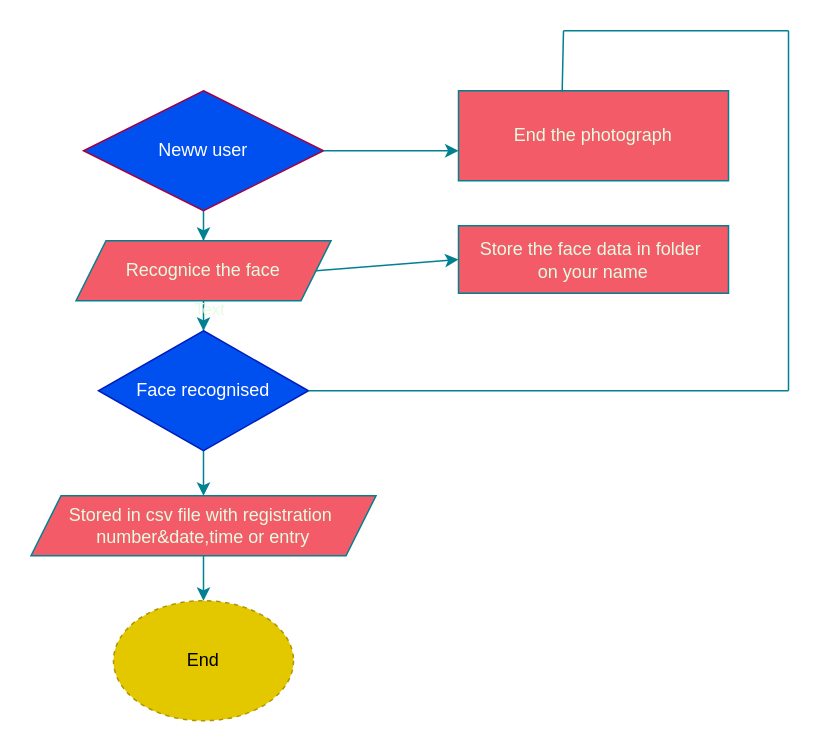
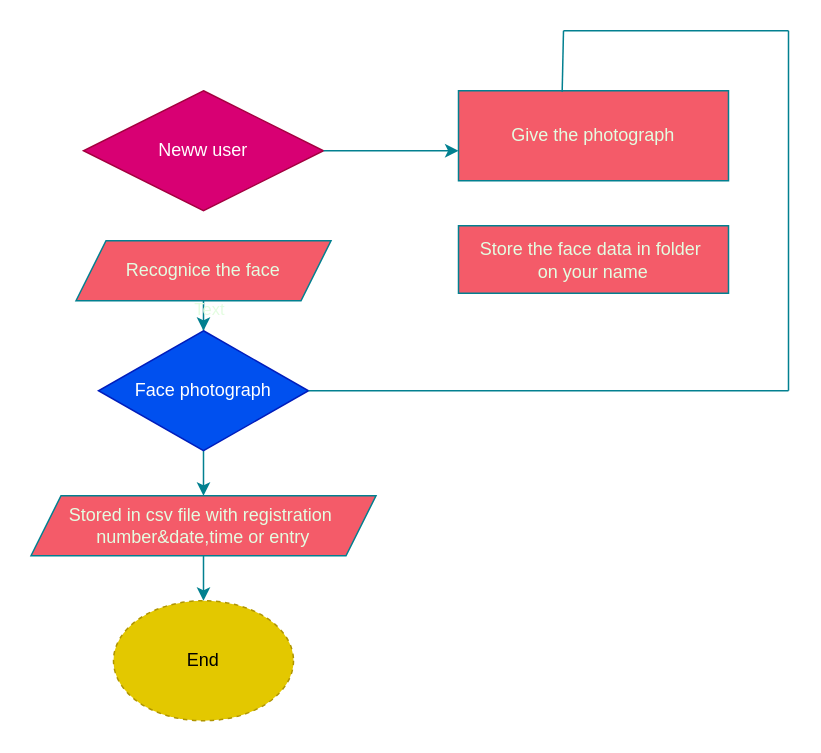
(593, 136) -> (593, 136)
(203, 151) -> (203, 151)
(203, 231) -> none
(382, 266) -> none
(203, 391) -> (203, 391)
